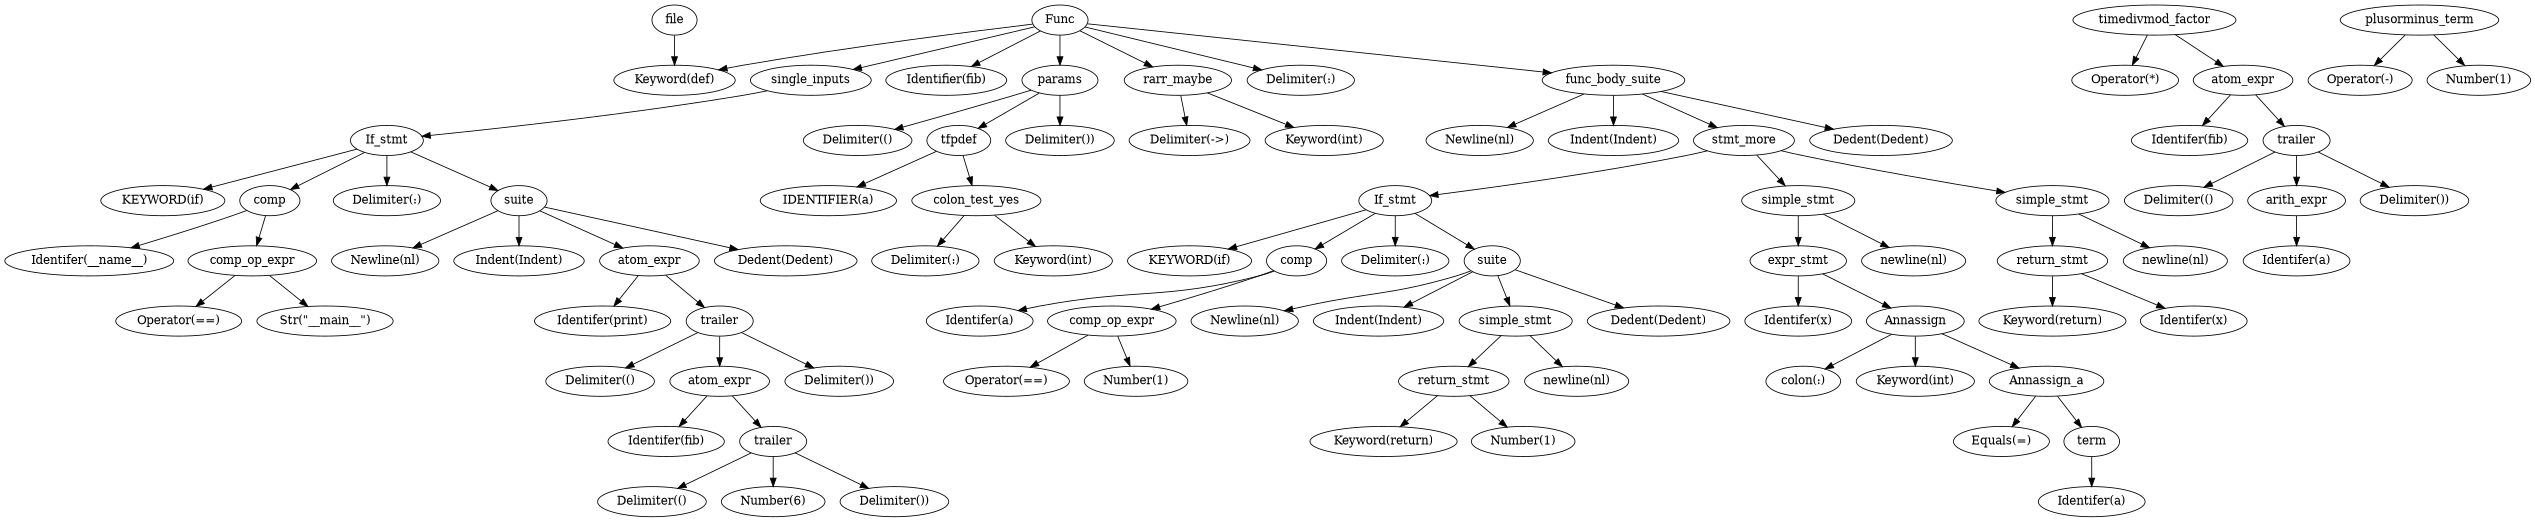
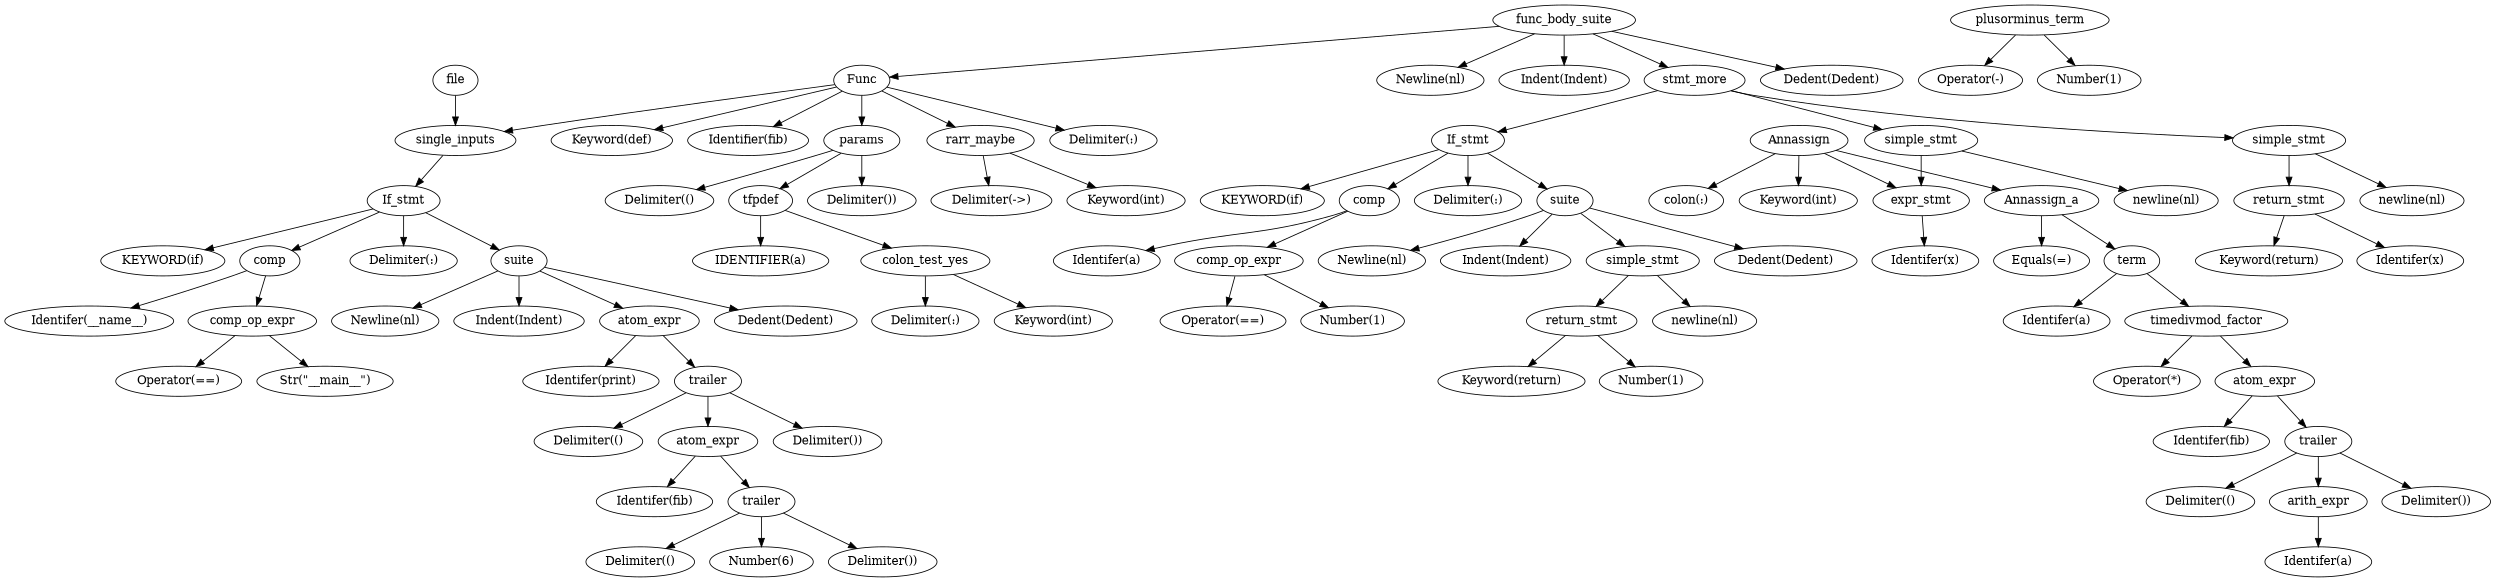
(675, 46) -> (455, 106)
(1315, 48) -> (1199, 51)
none -> (2164, 287)
(1853, 289) -> (1856, 169)
